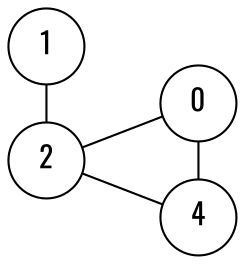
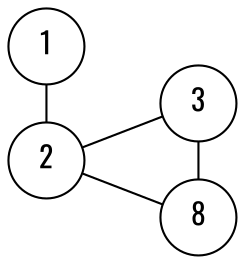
(198, 103) -> (198, 103)
(198, 217) -> (198, 217)
